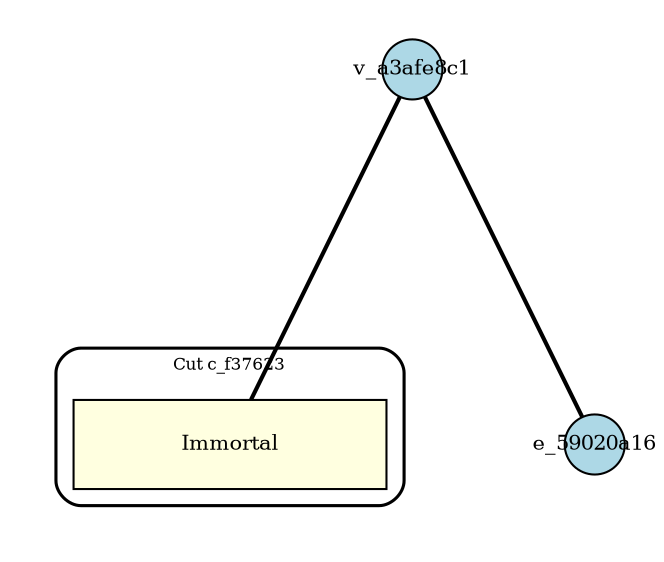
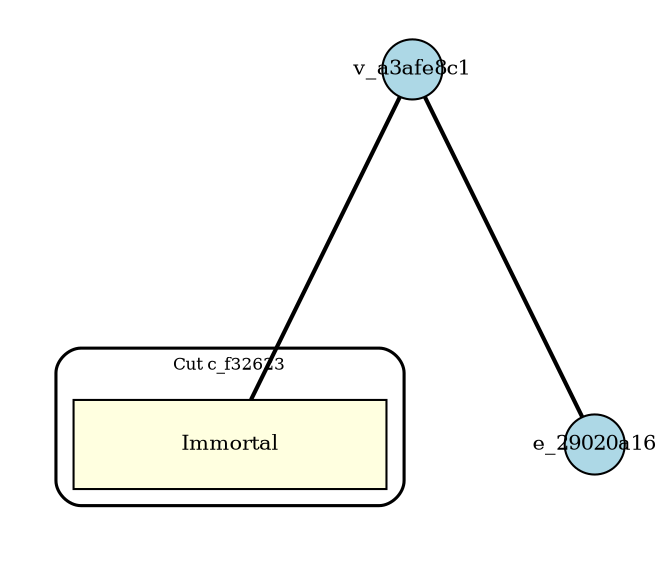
(230, 366) -> (230, 366)
(595, 444) -> (595, 444)
